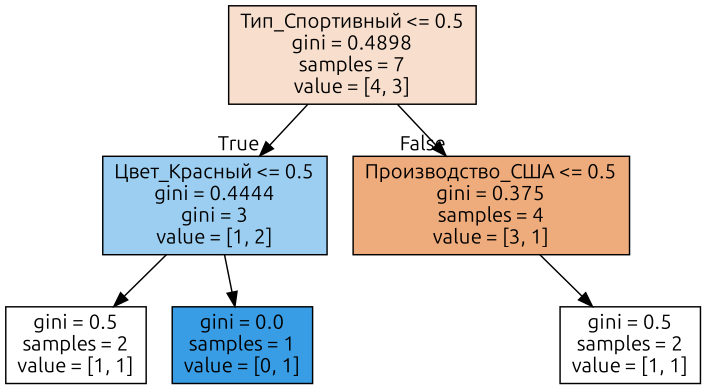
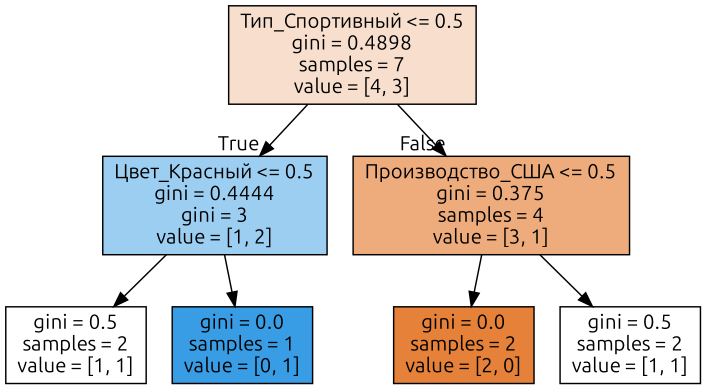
none -> (464, 345)
